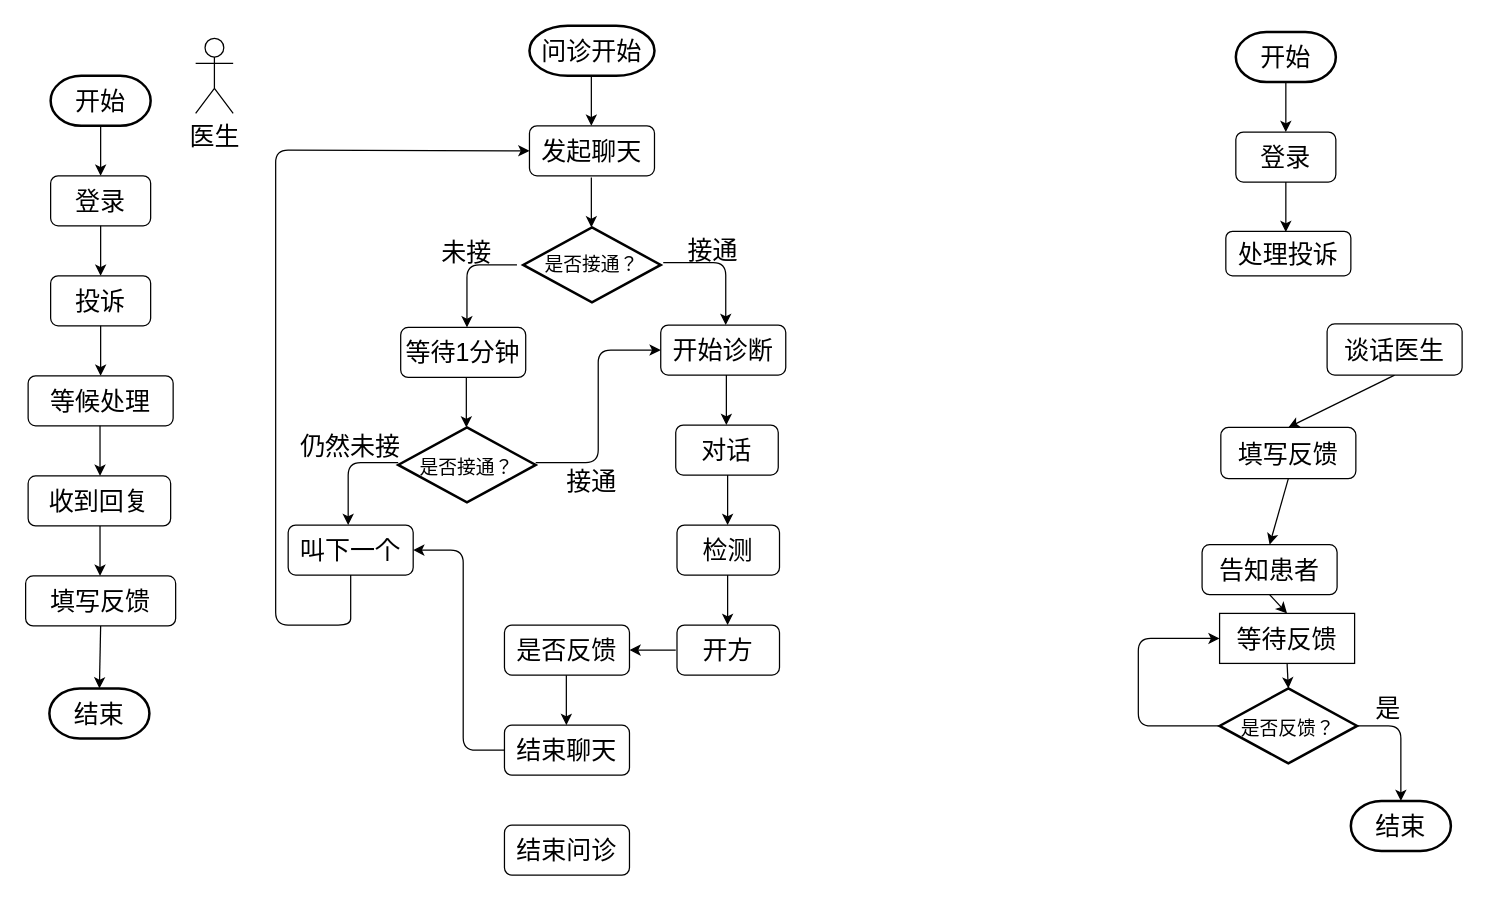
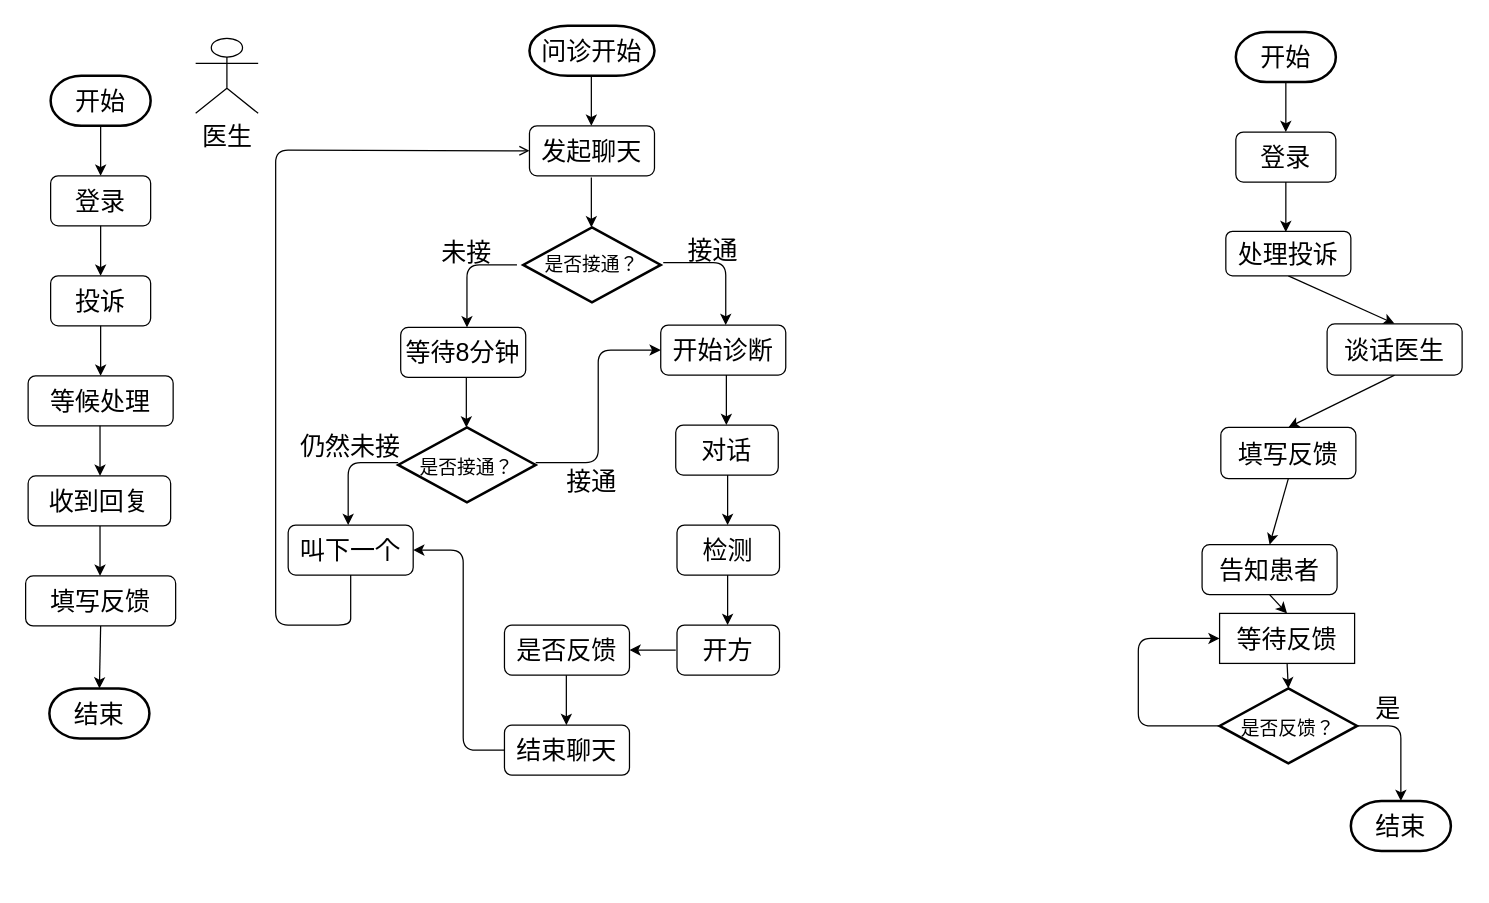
(214, 76) -> (227, 76)
(519, 151) -> (521, 151)
none -> (1338, 298)
(463, 352) -> (463, 352)
(567, 850) -> none
